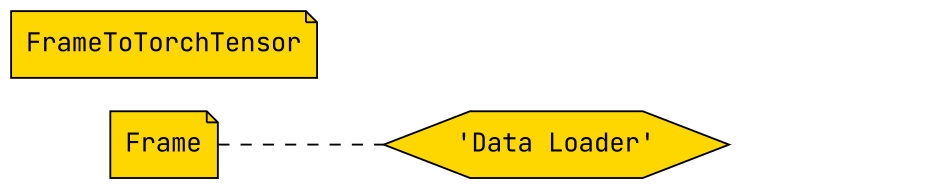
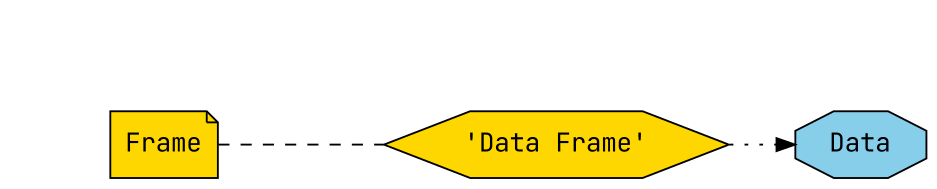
(164, 44) -> none
(556, 145) -> (556, 145)
none -> (861, 145)
